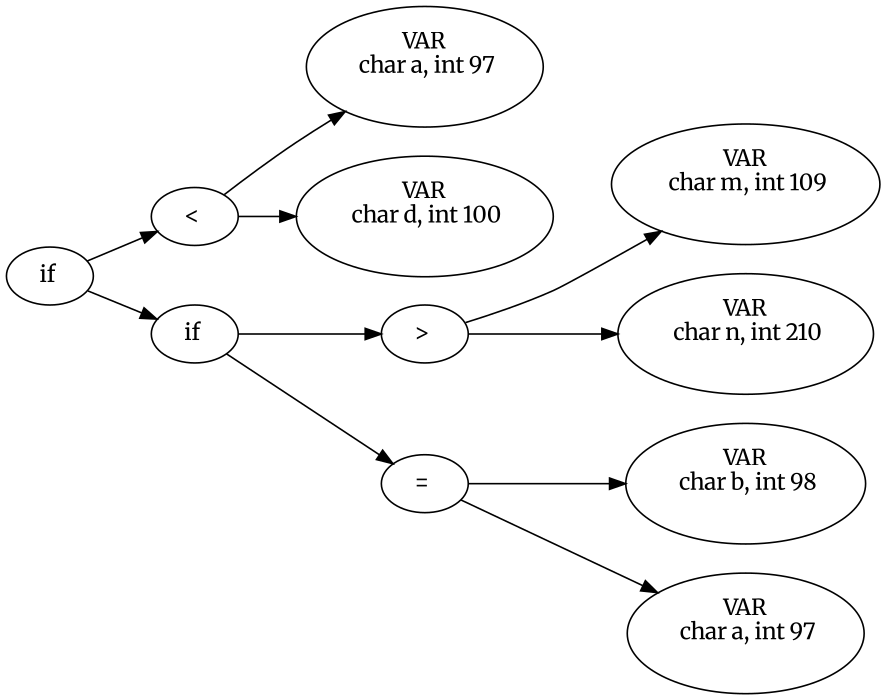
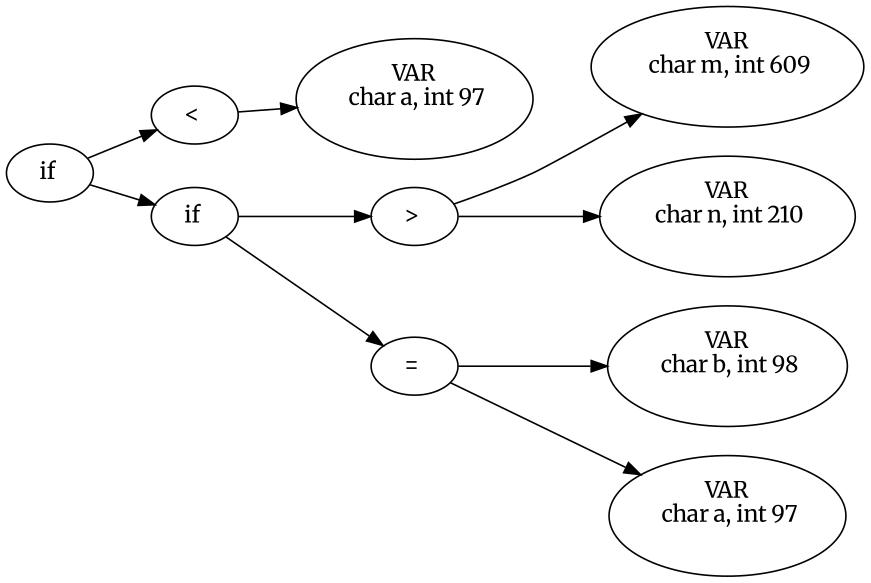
(746, 184) -> (727, 67)
(425, 216) -> none
